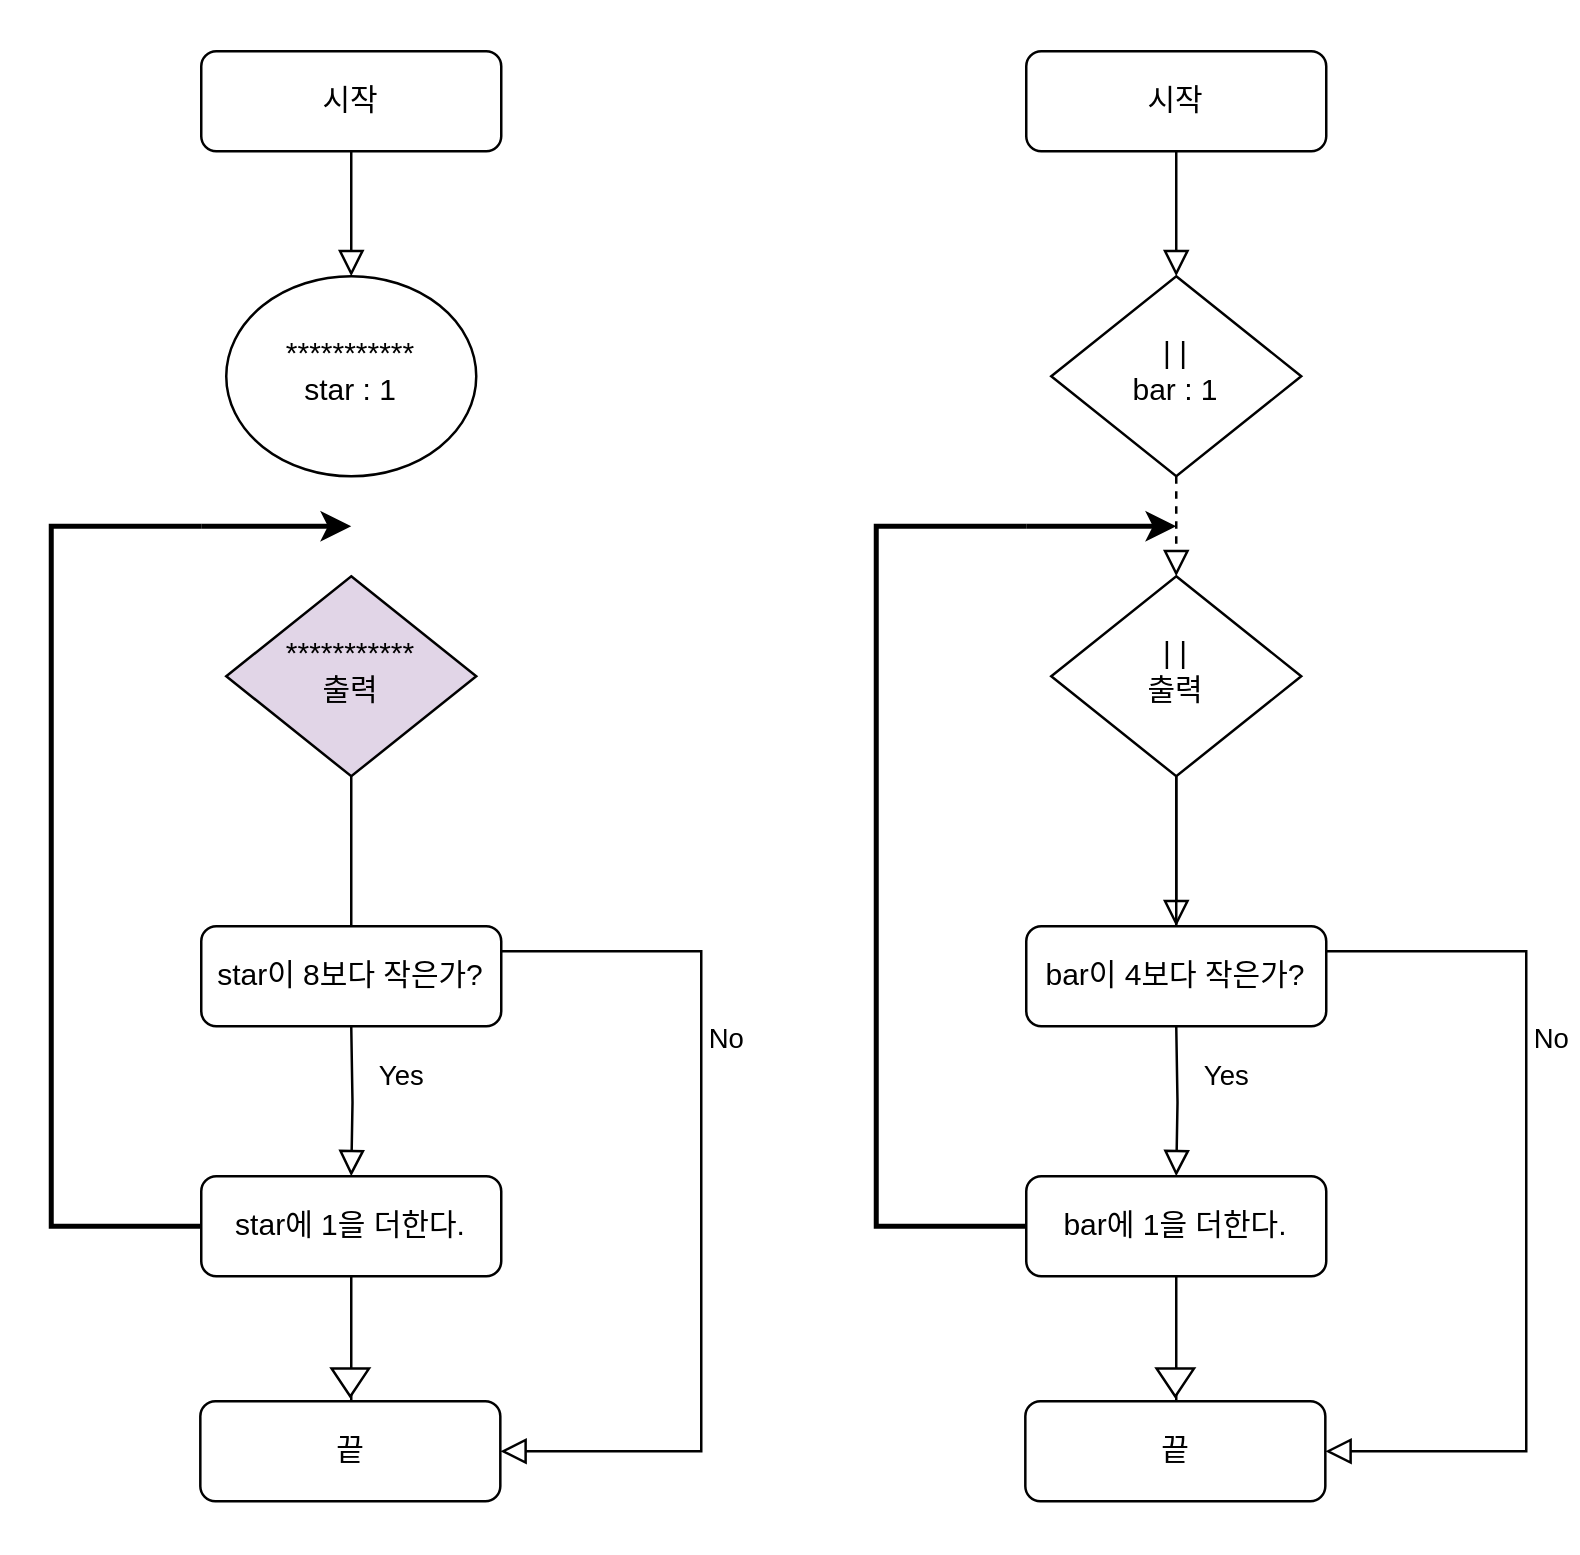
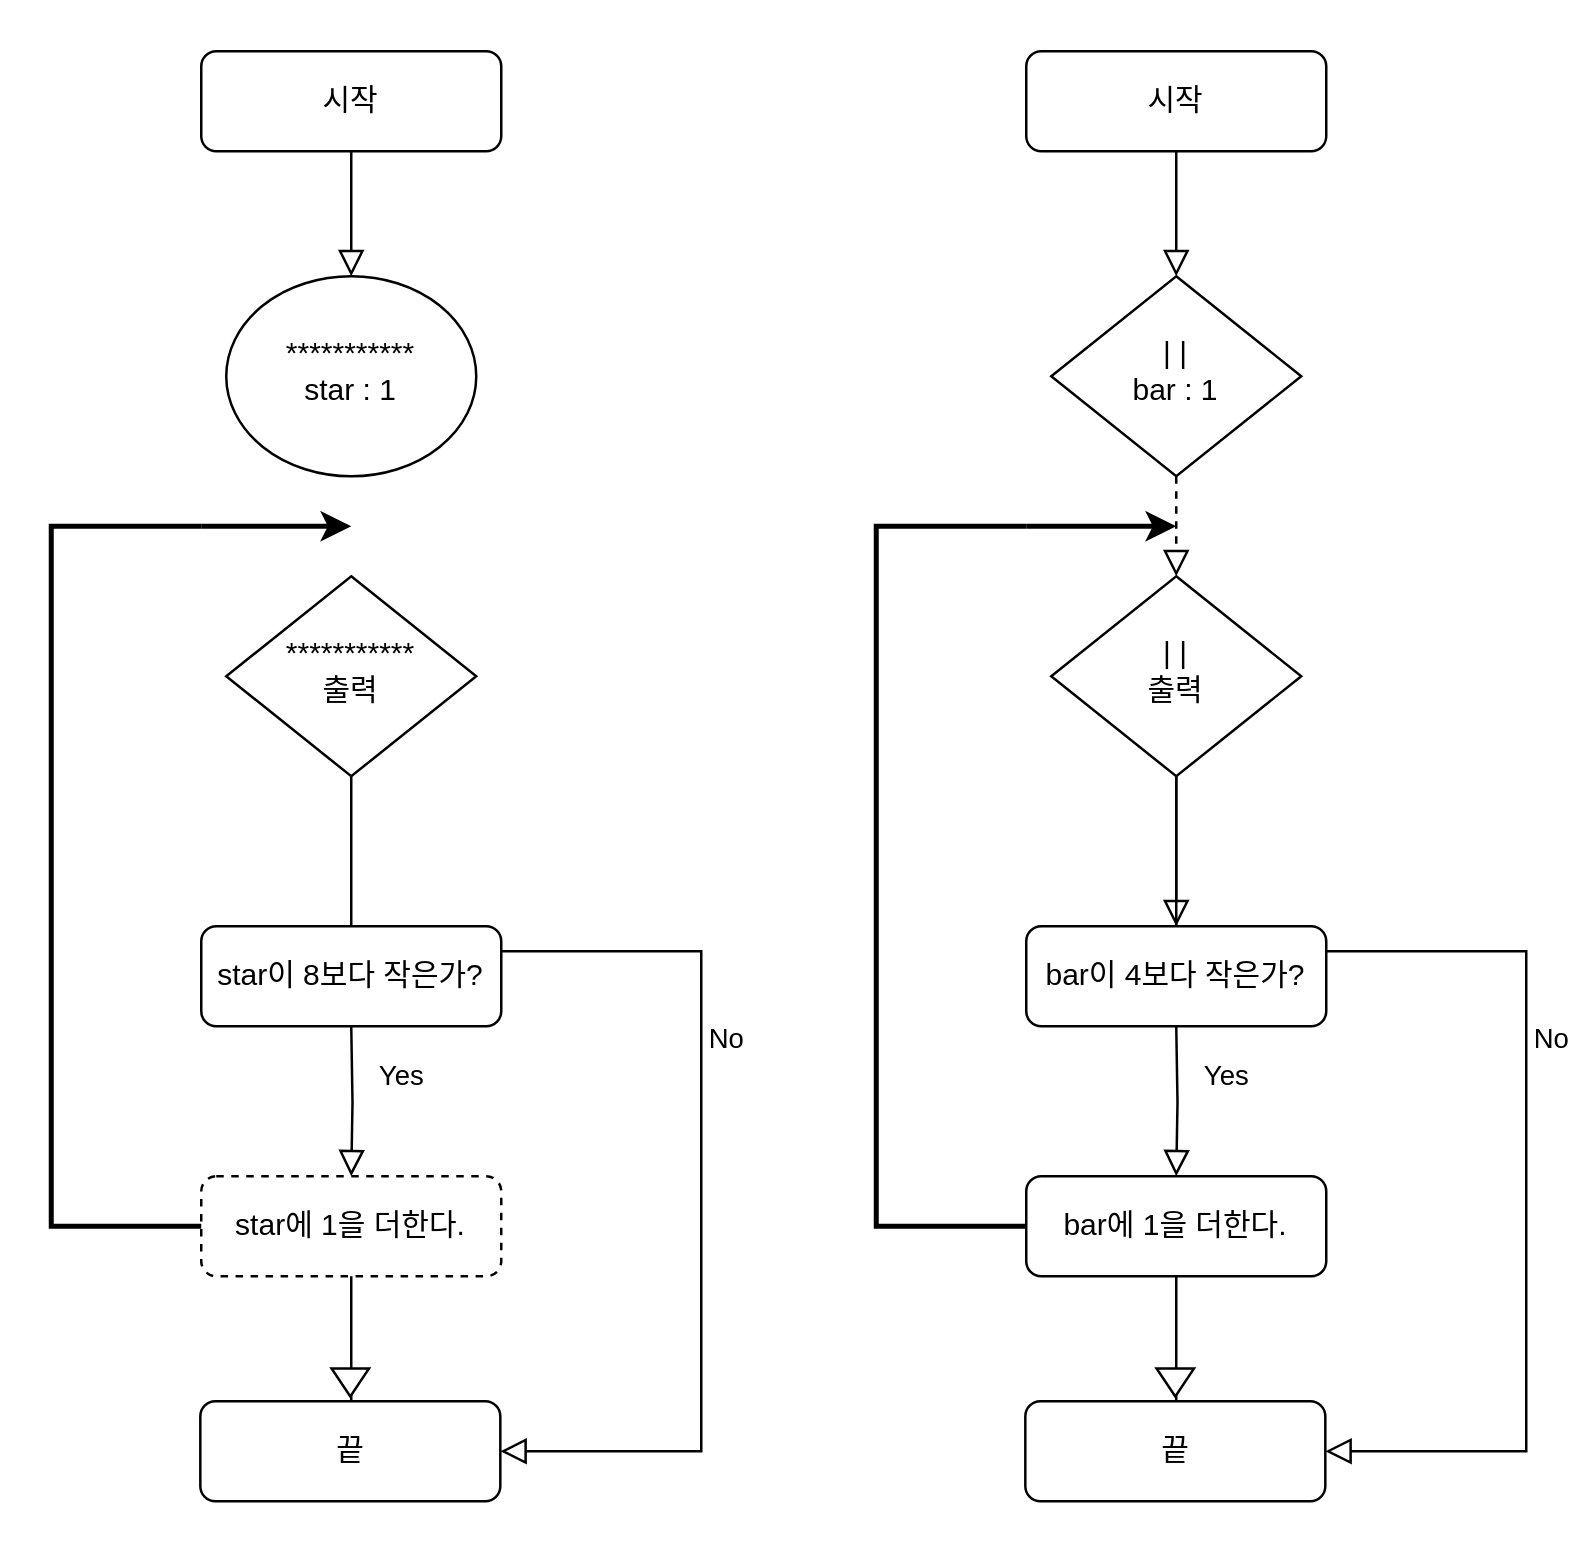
(351, 676) -> (351, 676)
(351, 1226) -> (351, 1226)
